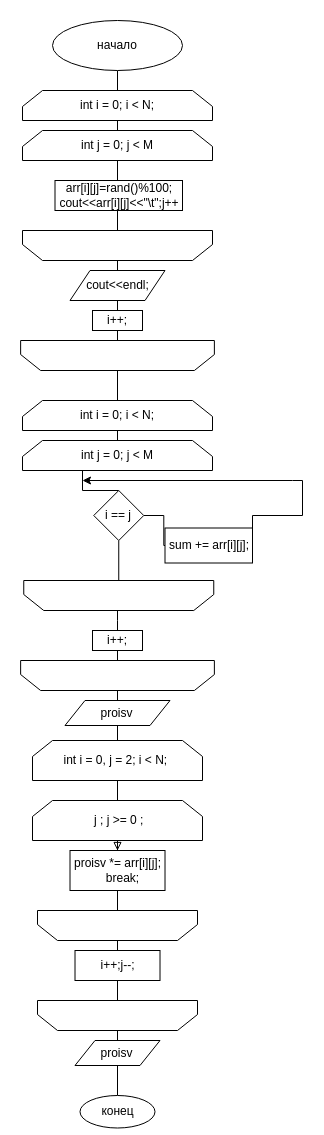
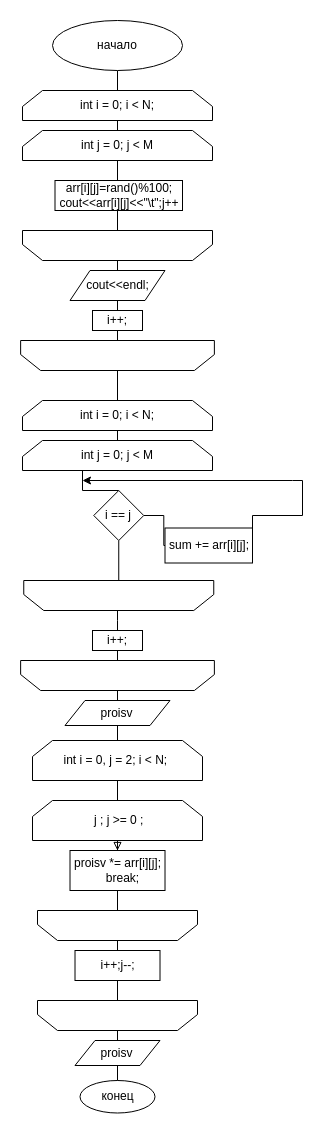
(118, 1112) -> (118, 1097)
